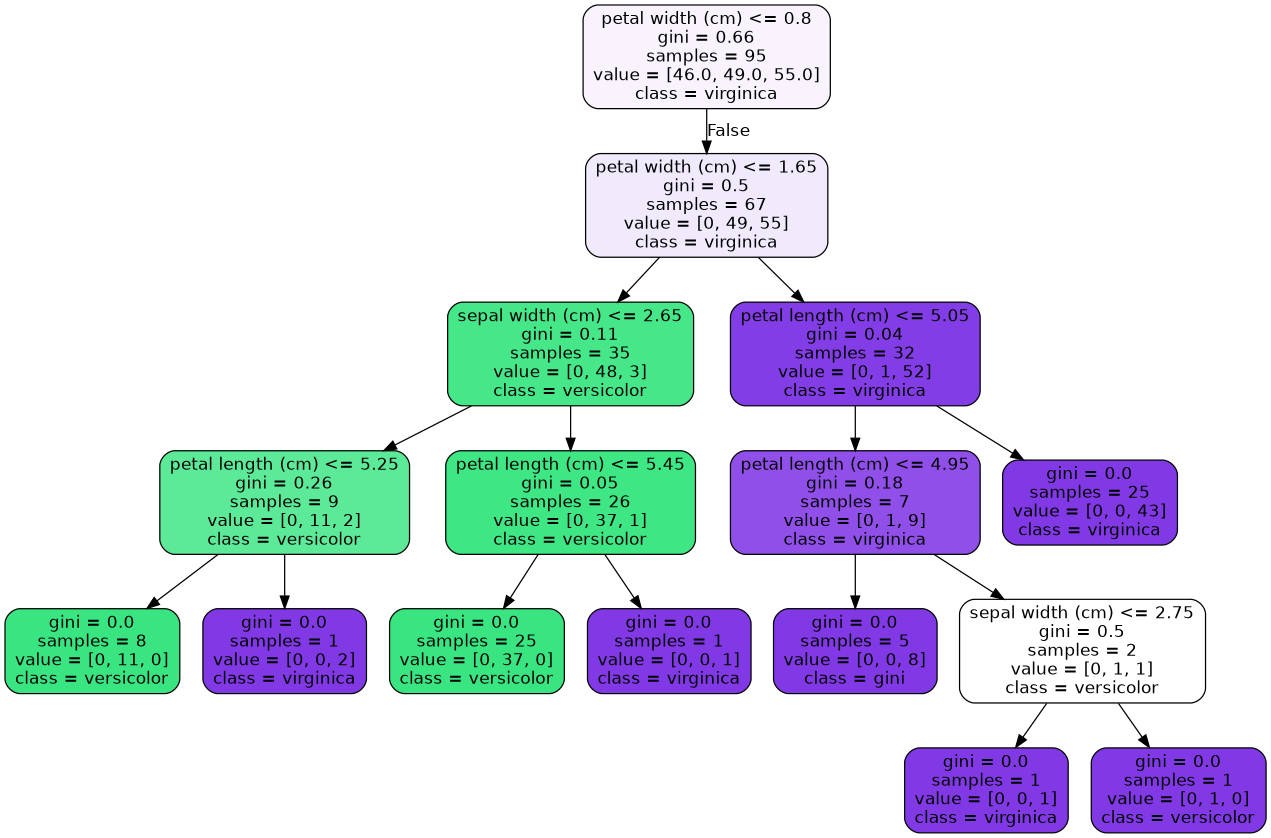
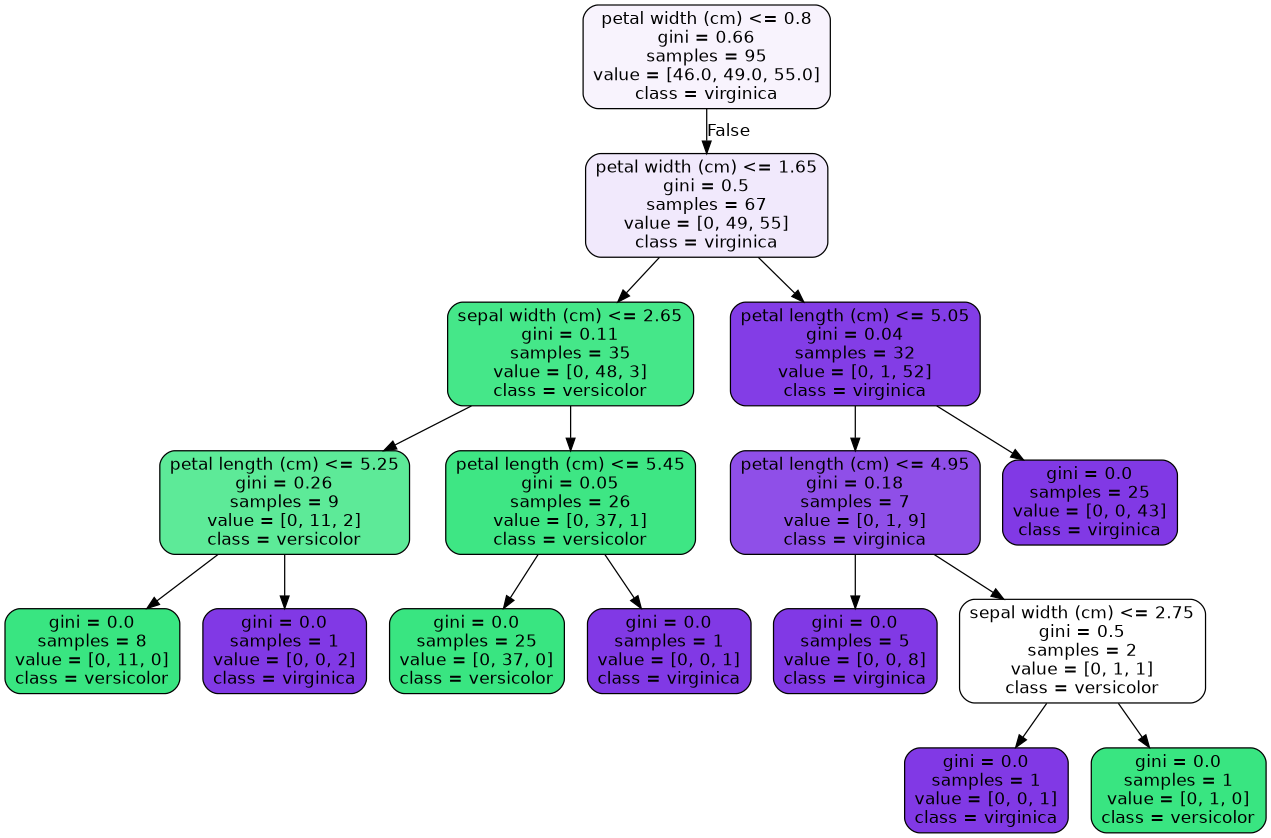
(855, 651) -> (855, 651)
(1179, 790) -> (1179, 790)
